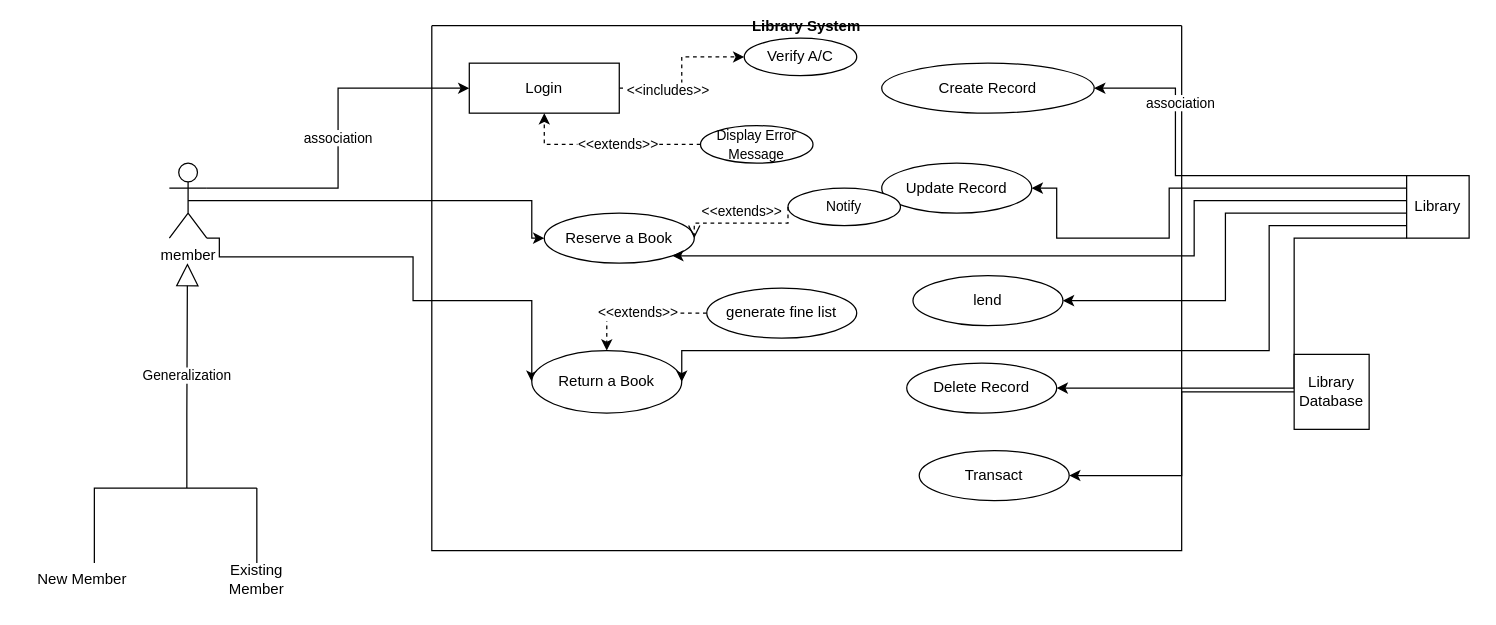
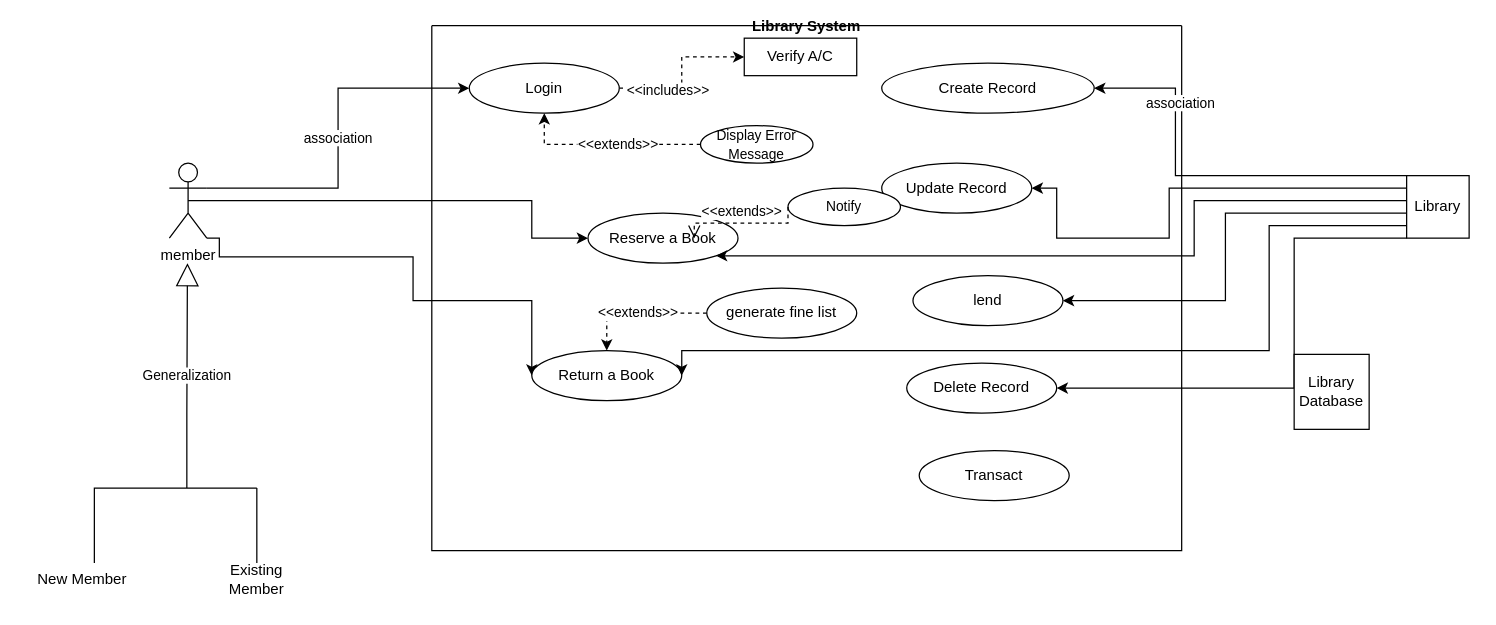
(801, 57) -> (801, 57)
(544, 88) -> (544, 88)
(619, 238) -> (663, 238)
(607, 382) -> (607, 376)
(1239, 392) -> none
